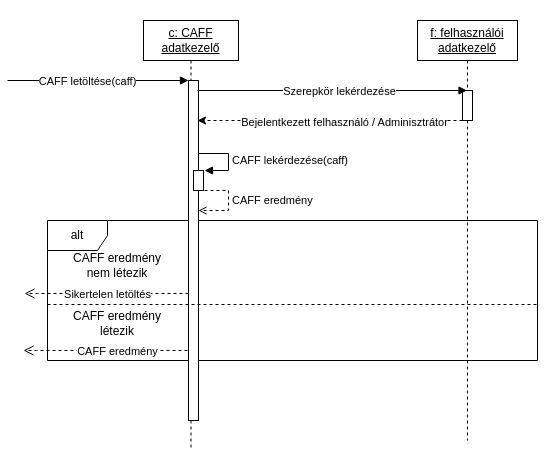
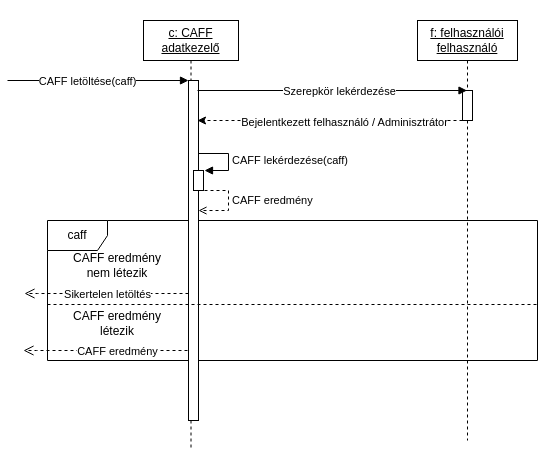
(468, 41) -> (468, 41)
(78, 236) -> (78, 236)
